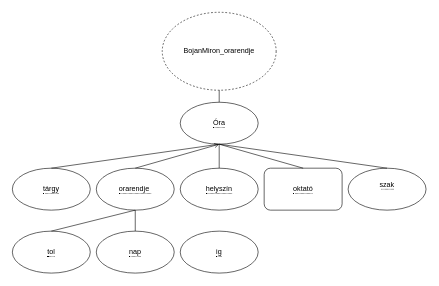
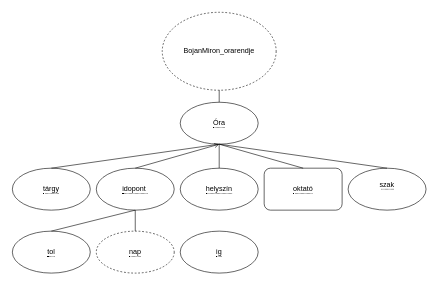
(135, 189) -> (135, 189)
(135, 252) -> (135, 252)
